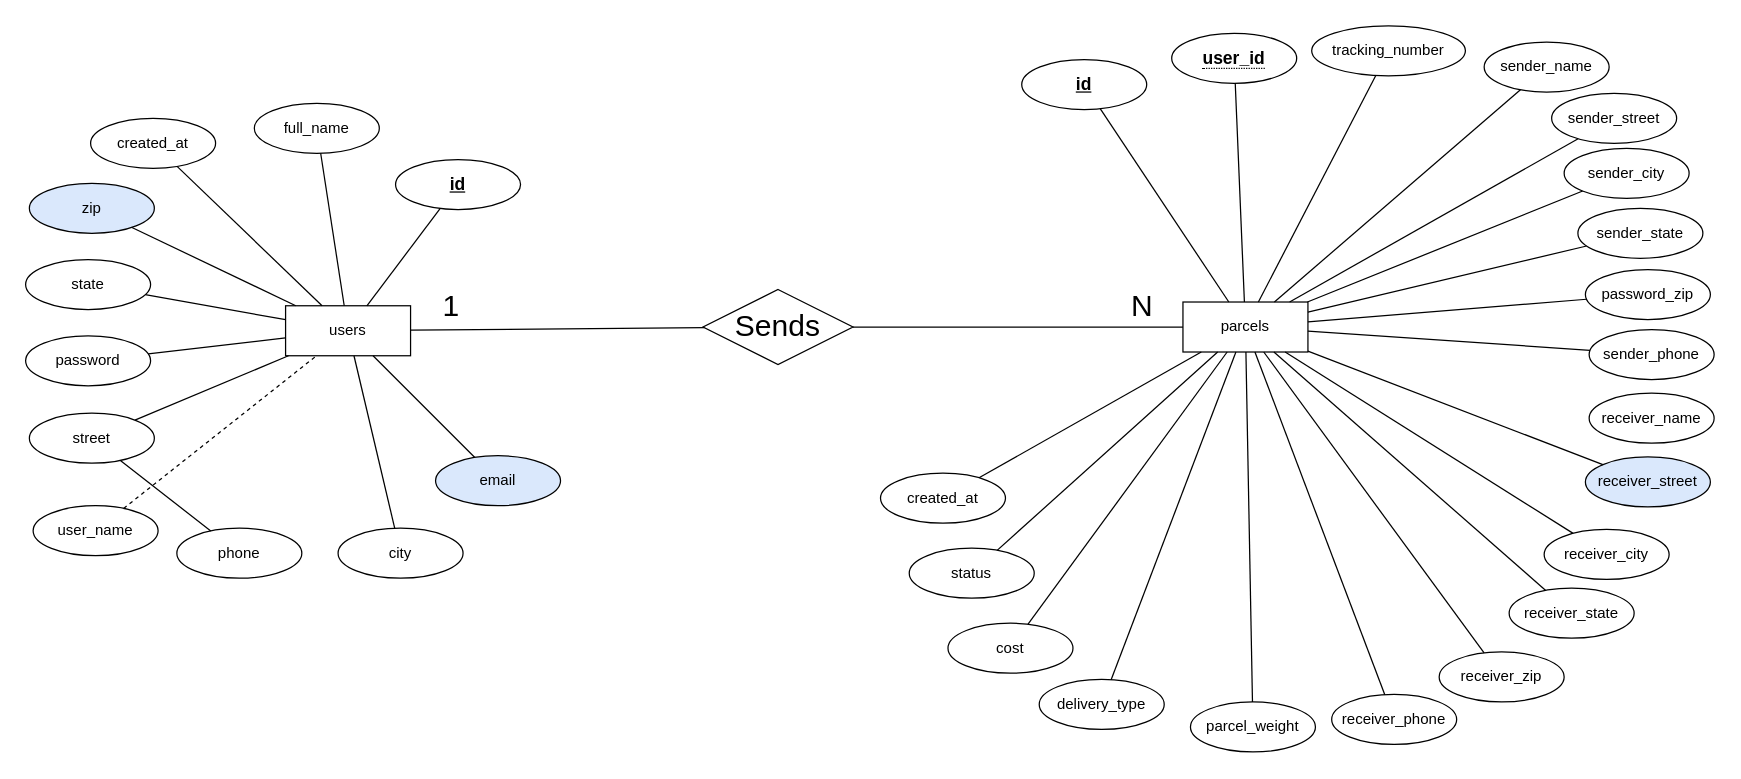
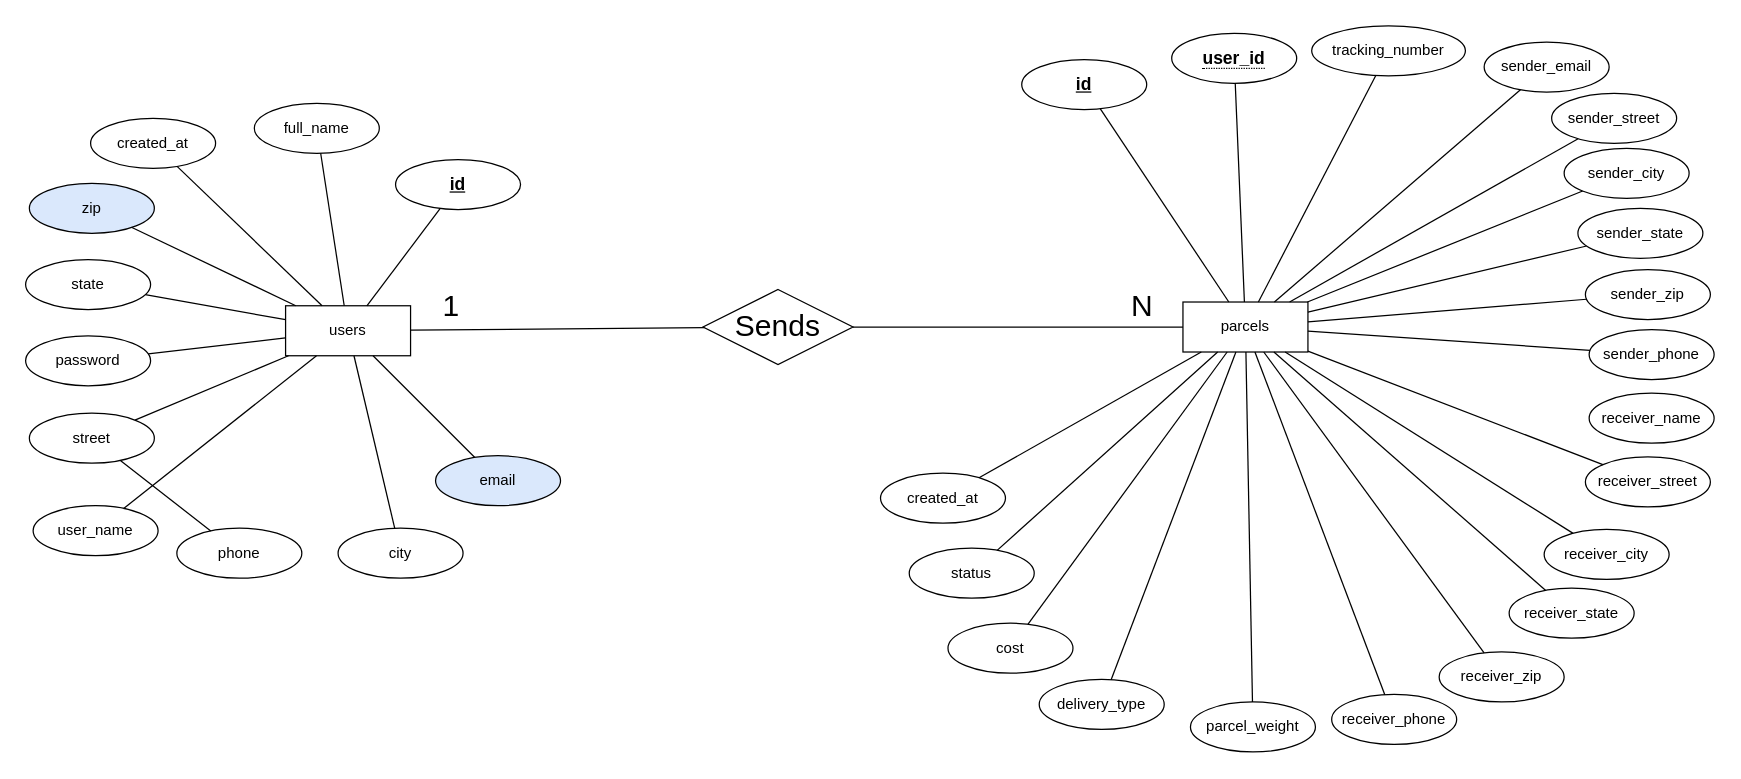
(1547, 67) -> (1547, 67)
(1648, 294) -> (1648, 294)
(221, 432) -> (221, 432)
(1648, 482) -> (1648, 482)
